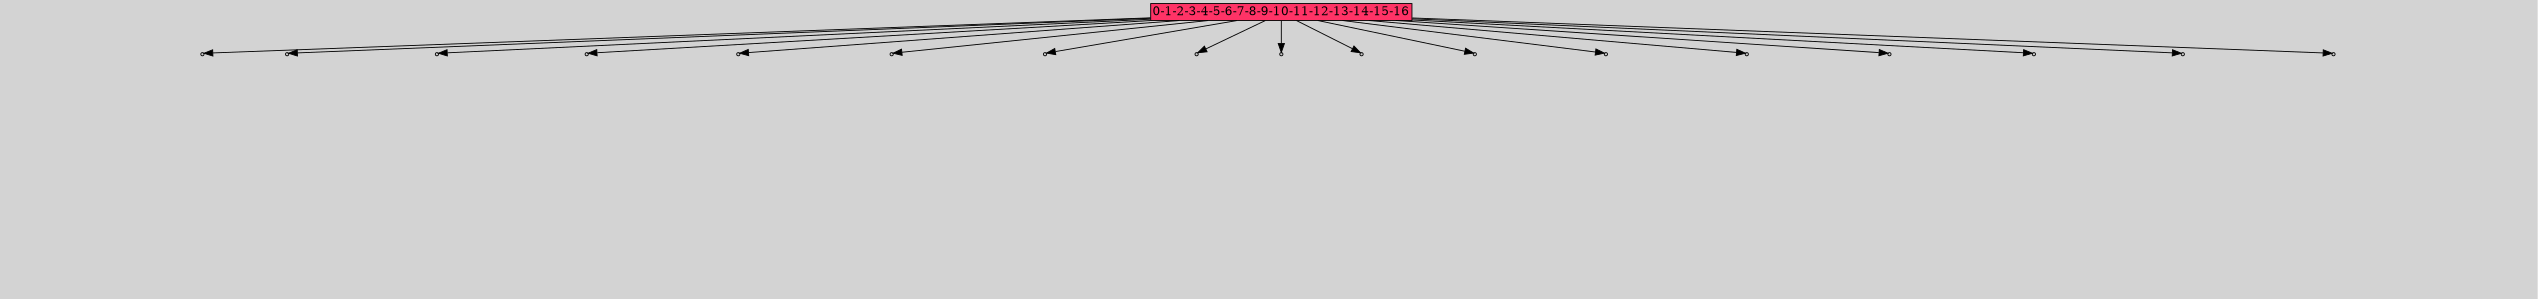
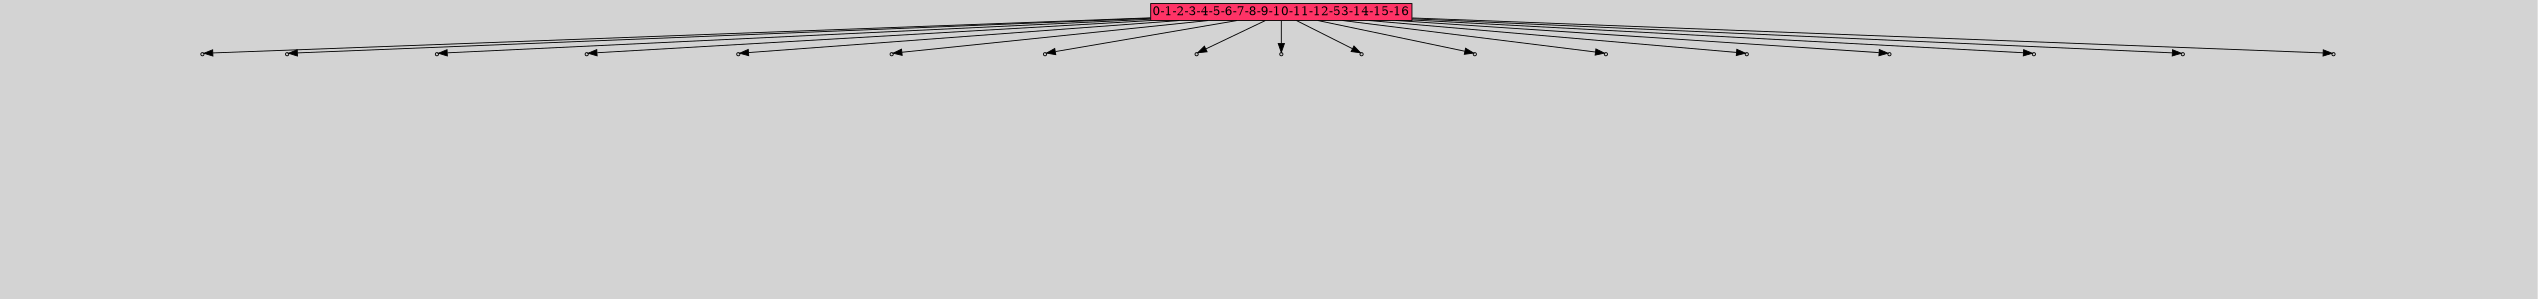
(1281, 12) -> (1281, 12)
